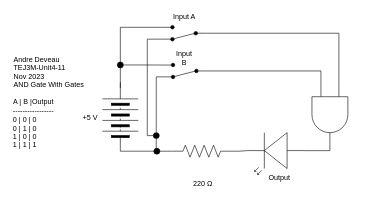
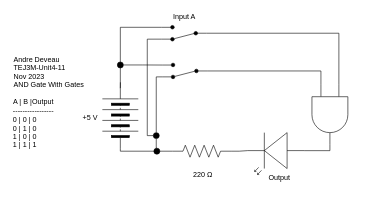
(184, 58) -> none
(203, 185) -> (203, 176)
